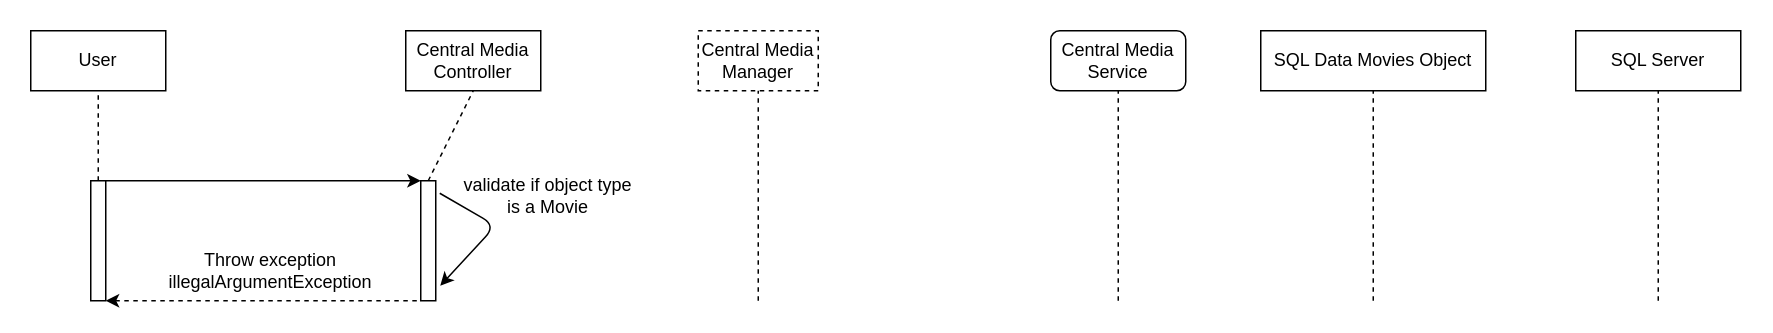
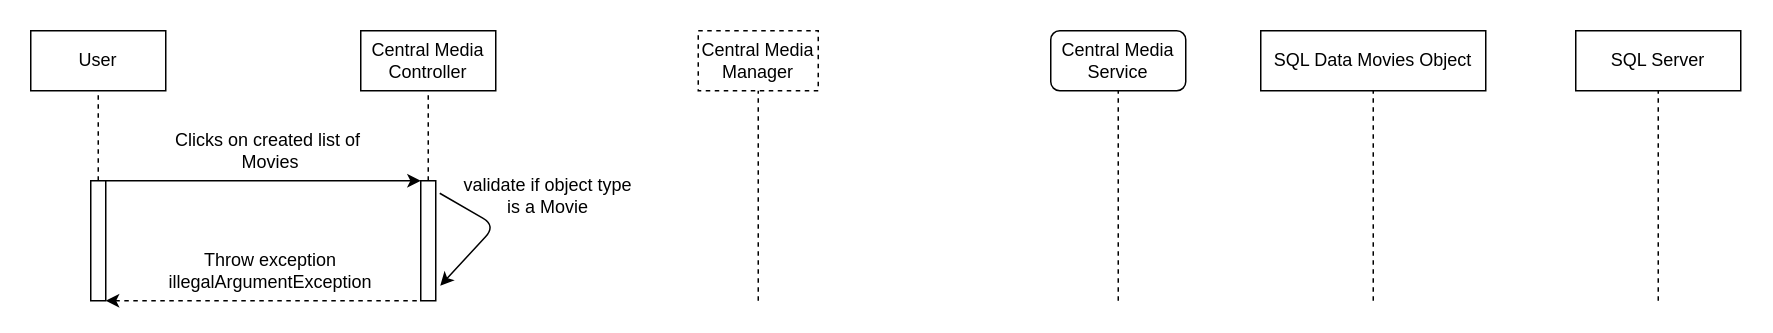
(473, 61) -> (428, 61)
none -> (271, 151)
